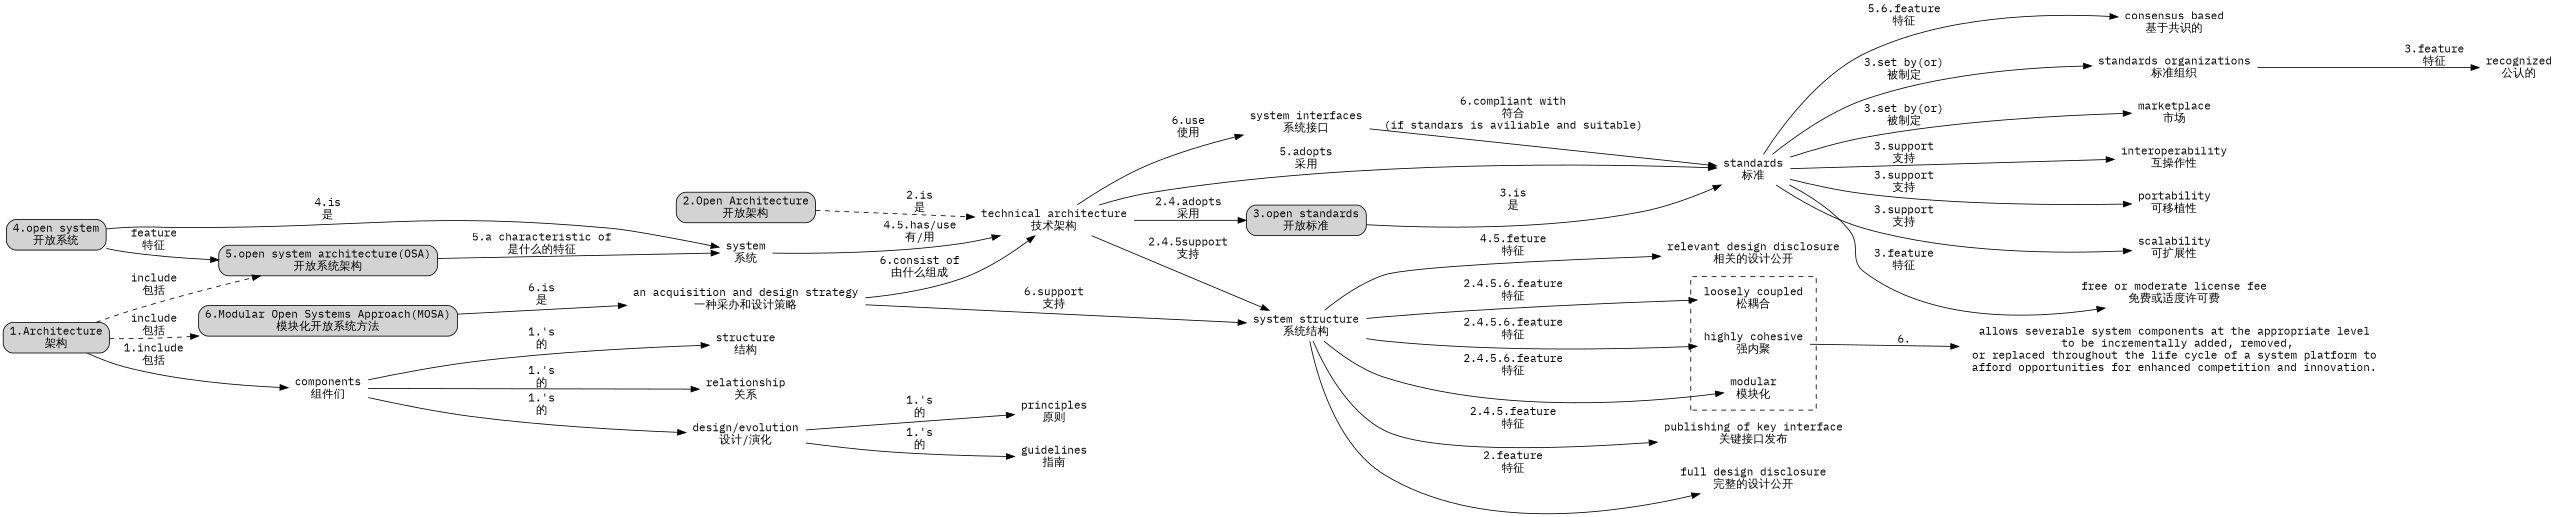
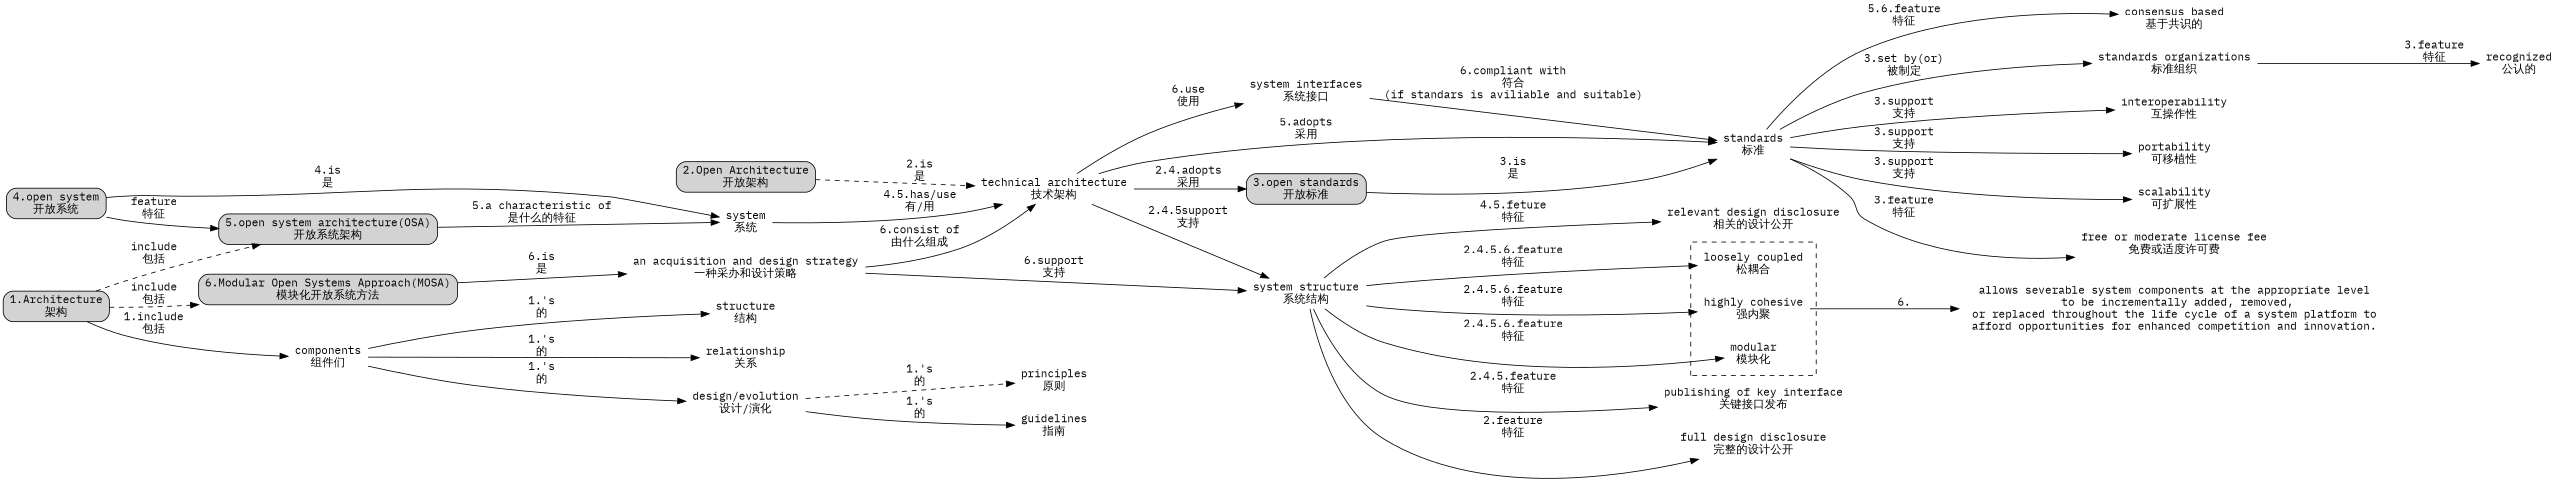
(2174, 113) -> none
(906, 423) -> (906, 391)
